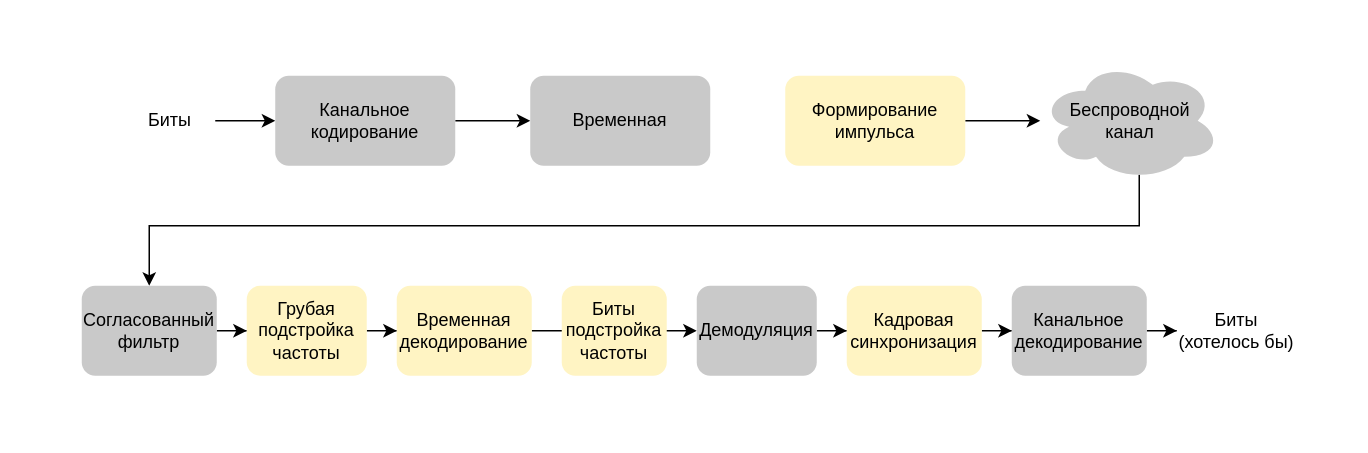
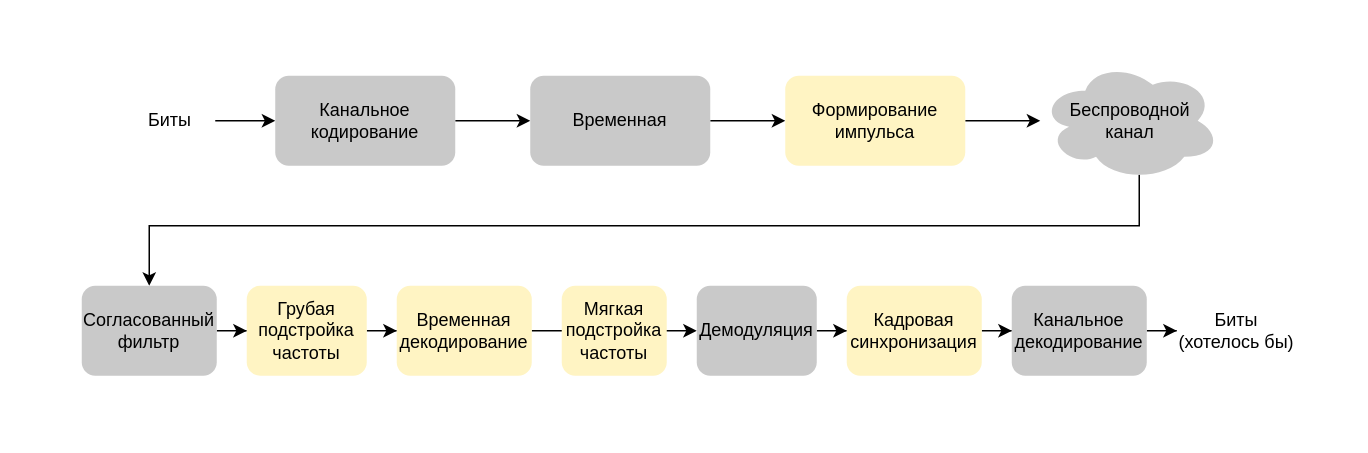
none -> (742, 121)
(614, 331) -> (614, 331)
